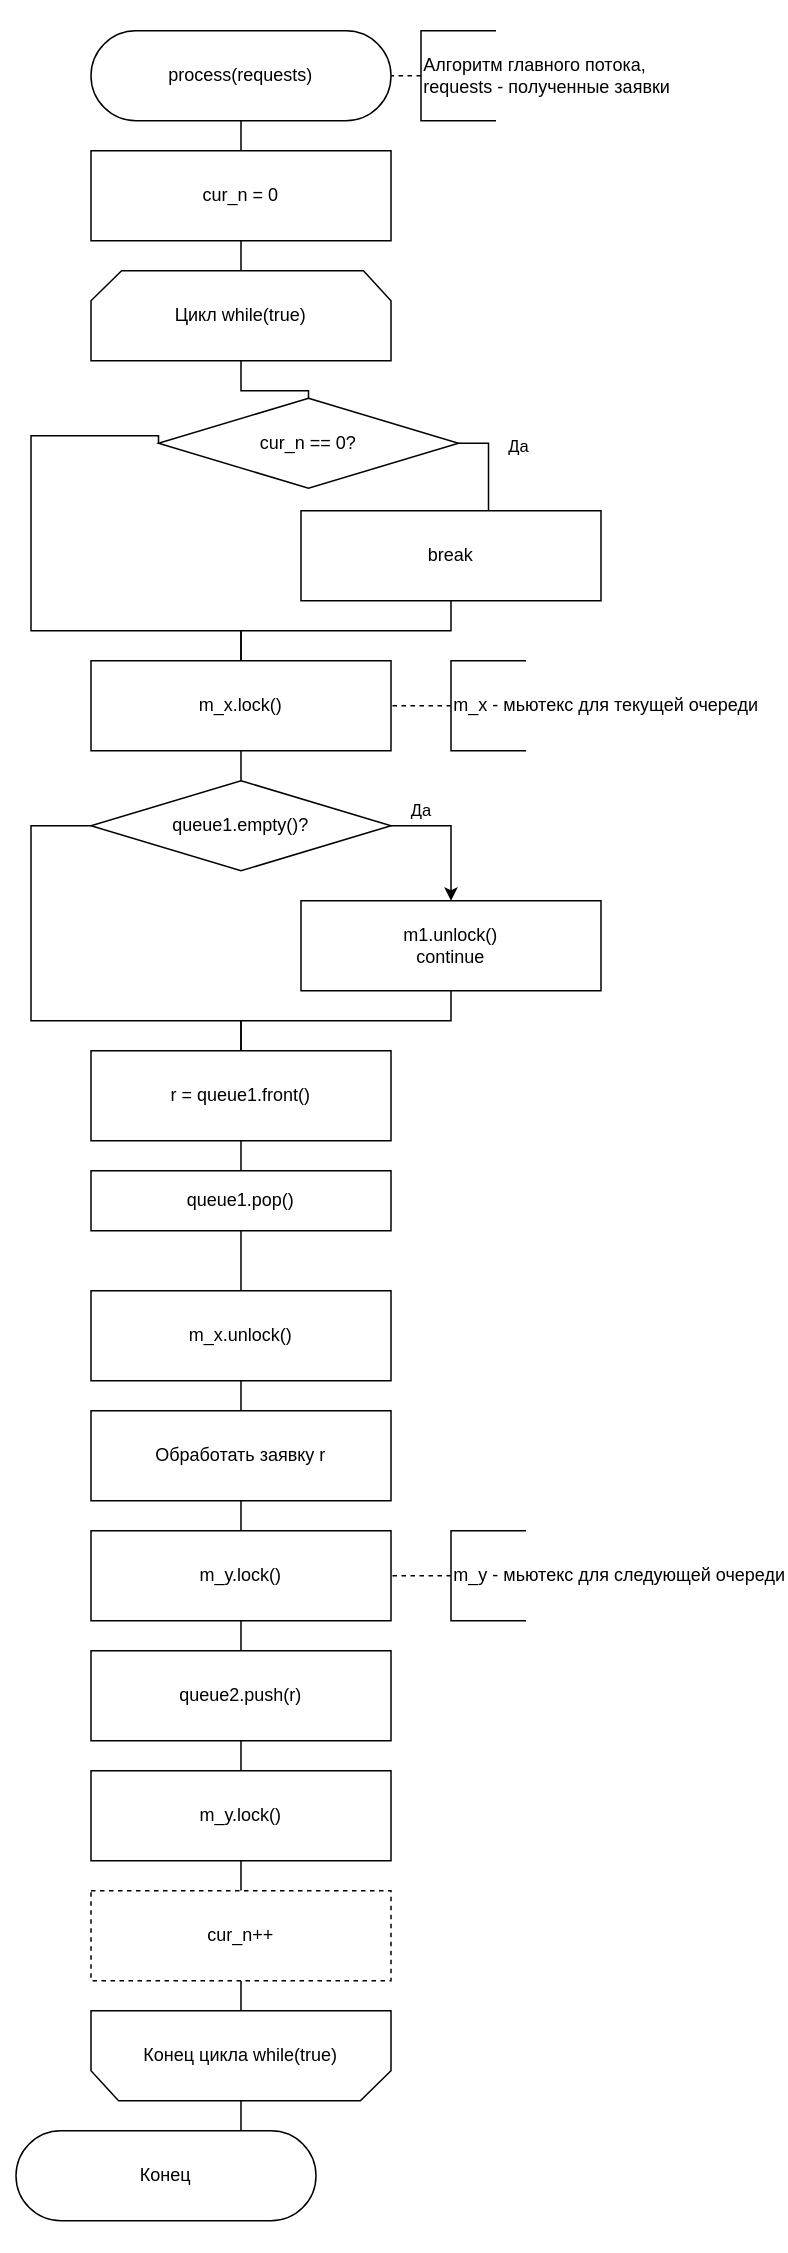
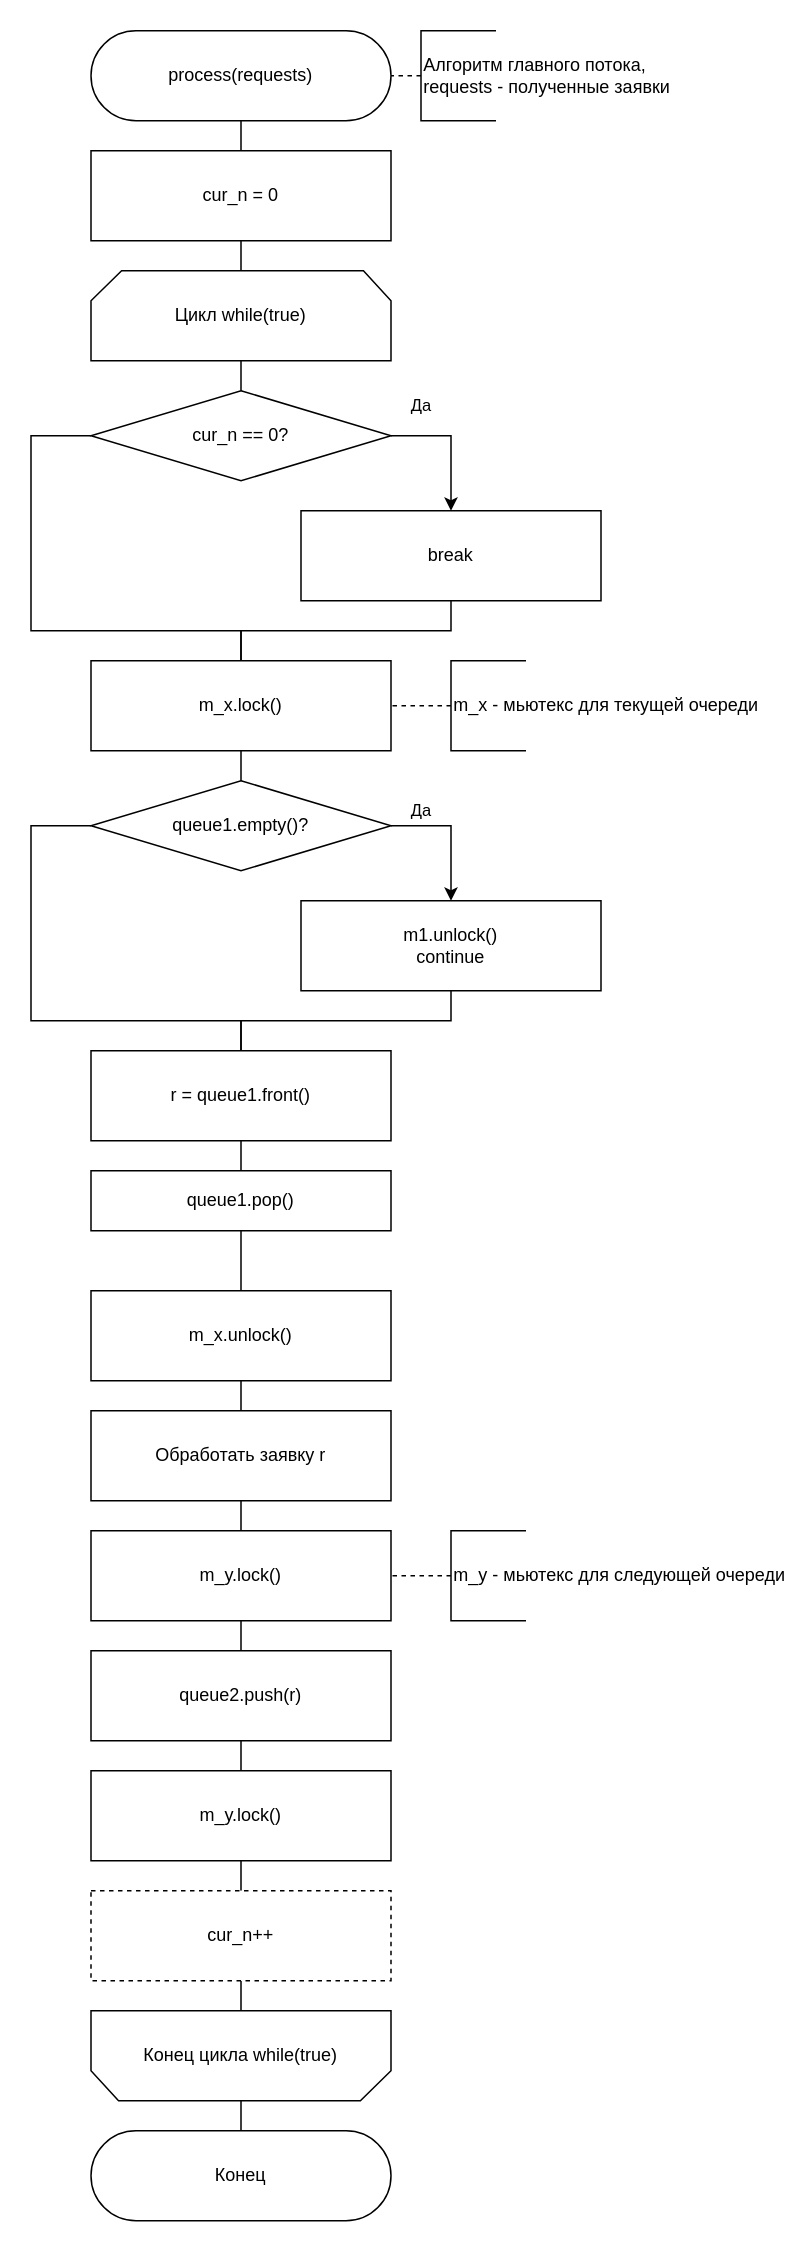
(308, 443) -> (241, 436)
(166, 2176) -> (241, 2176)
